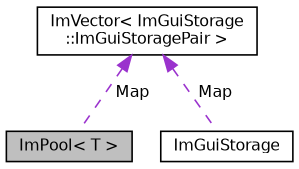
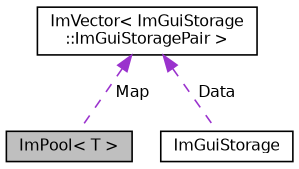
(213, 93) -> (215, 93)
